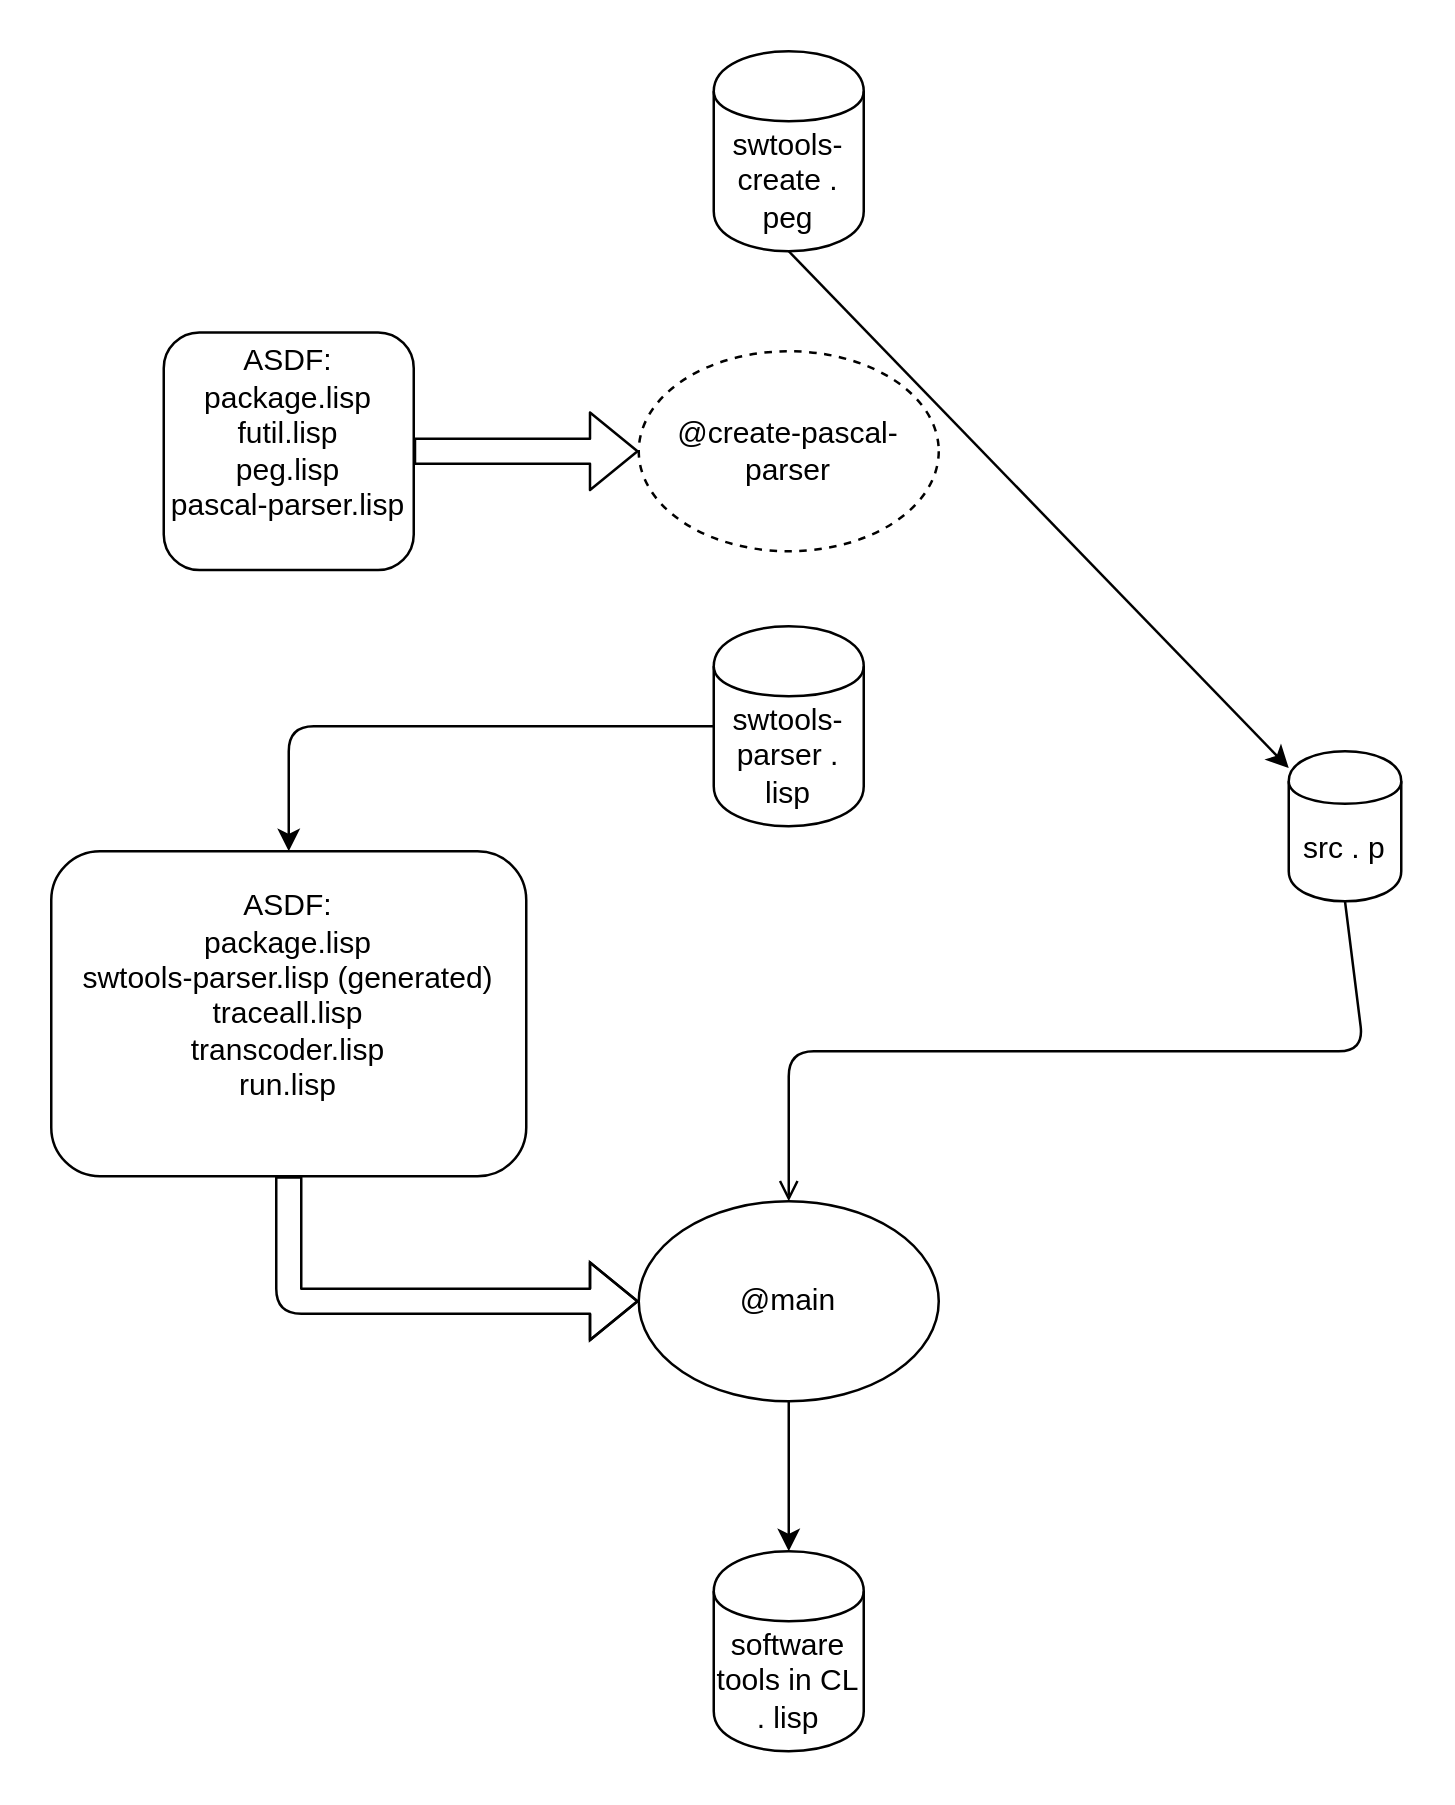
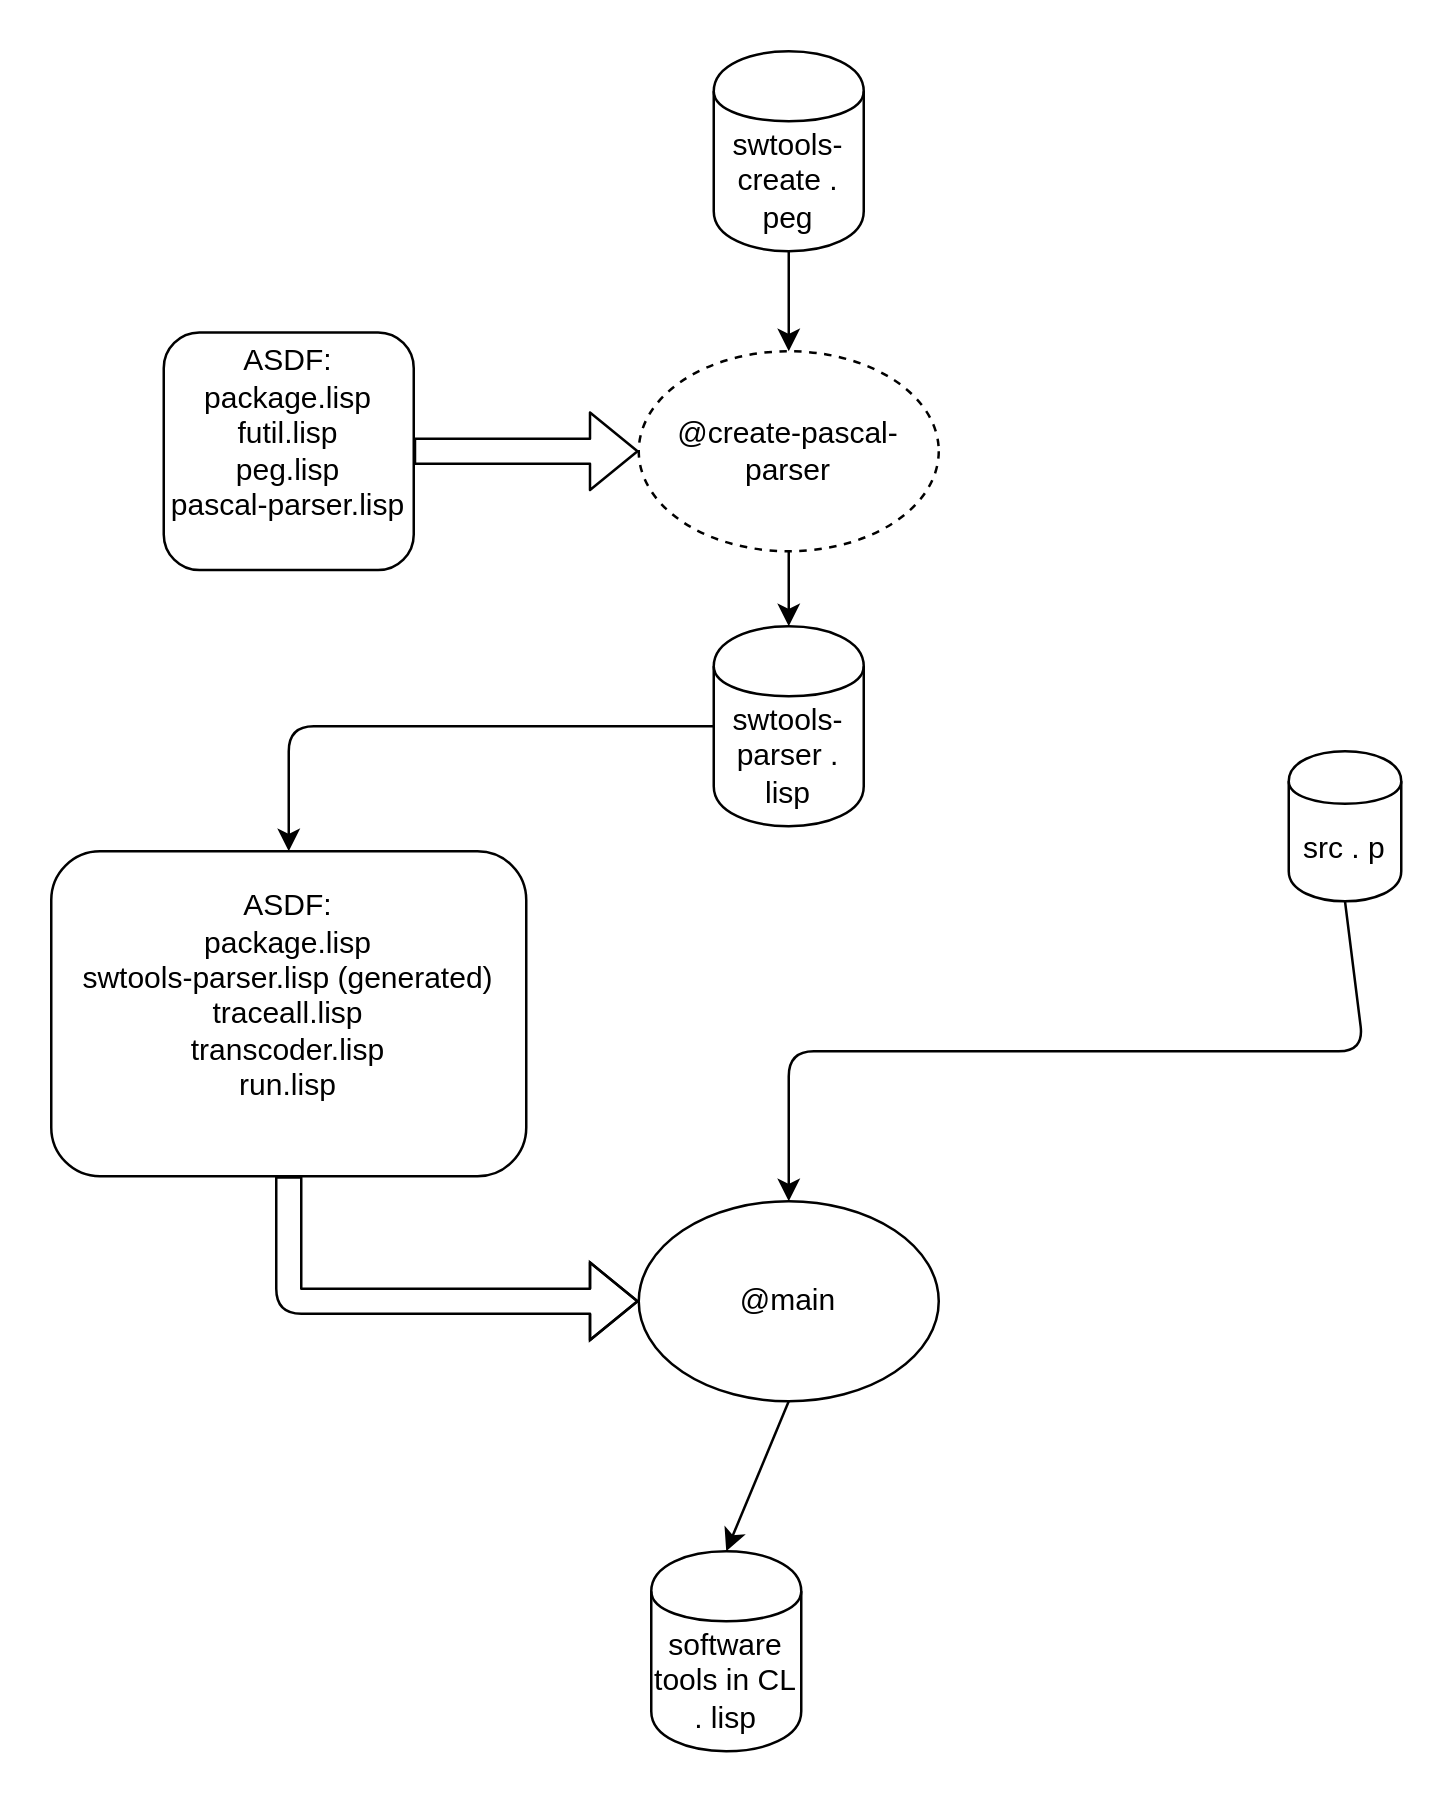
(1033, 504) -> (789, 293)
none -> (789, 580)
(789, 1187) -> (789, 1183)
(789, 1651) -> (726, 1651)
